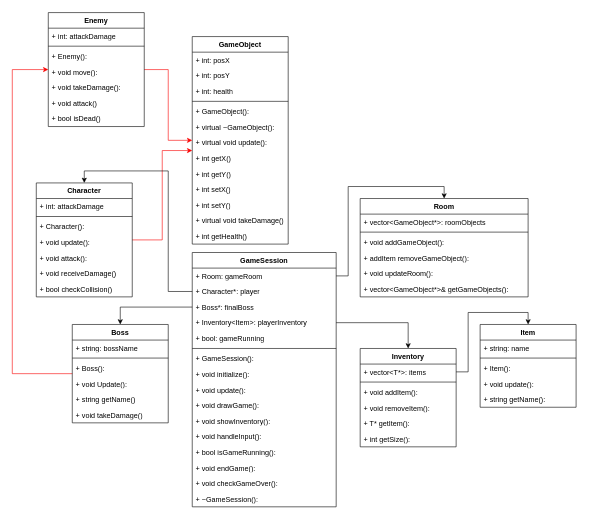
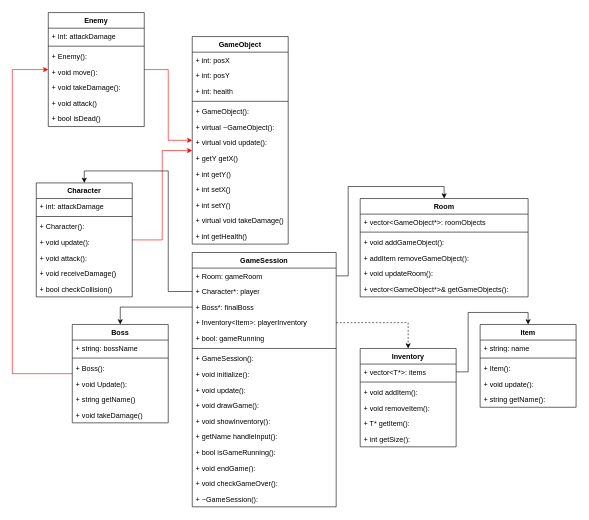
(217, 159) -> (220, 159)
(383, 323) -> (383, 323)
(234, 437) -> (241, 437)
